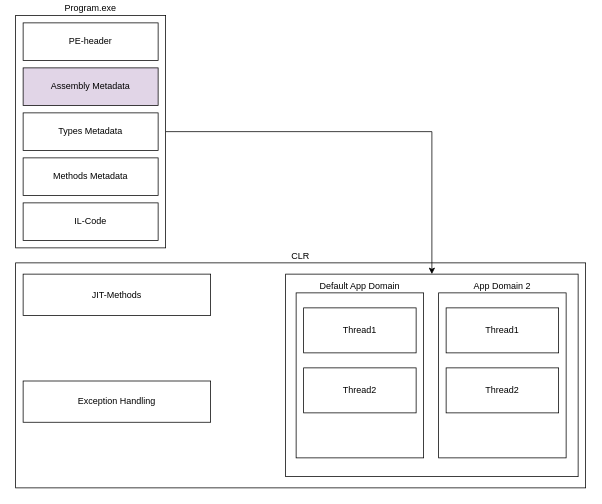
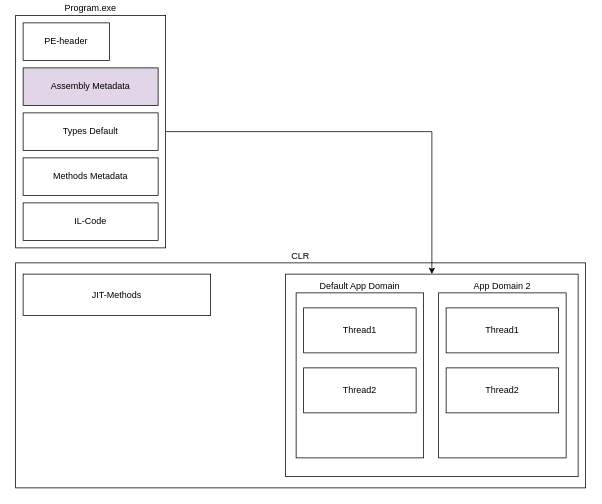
(90, 42) -> (66, 42)
(90, 132) -> (90, 132)
(117, 402) -> none
